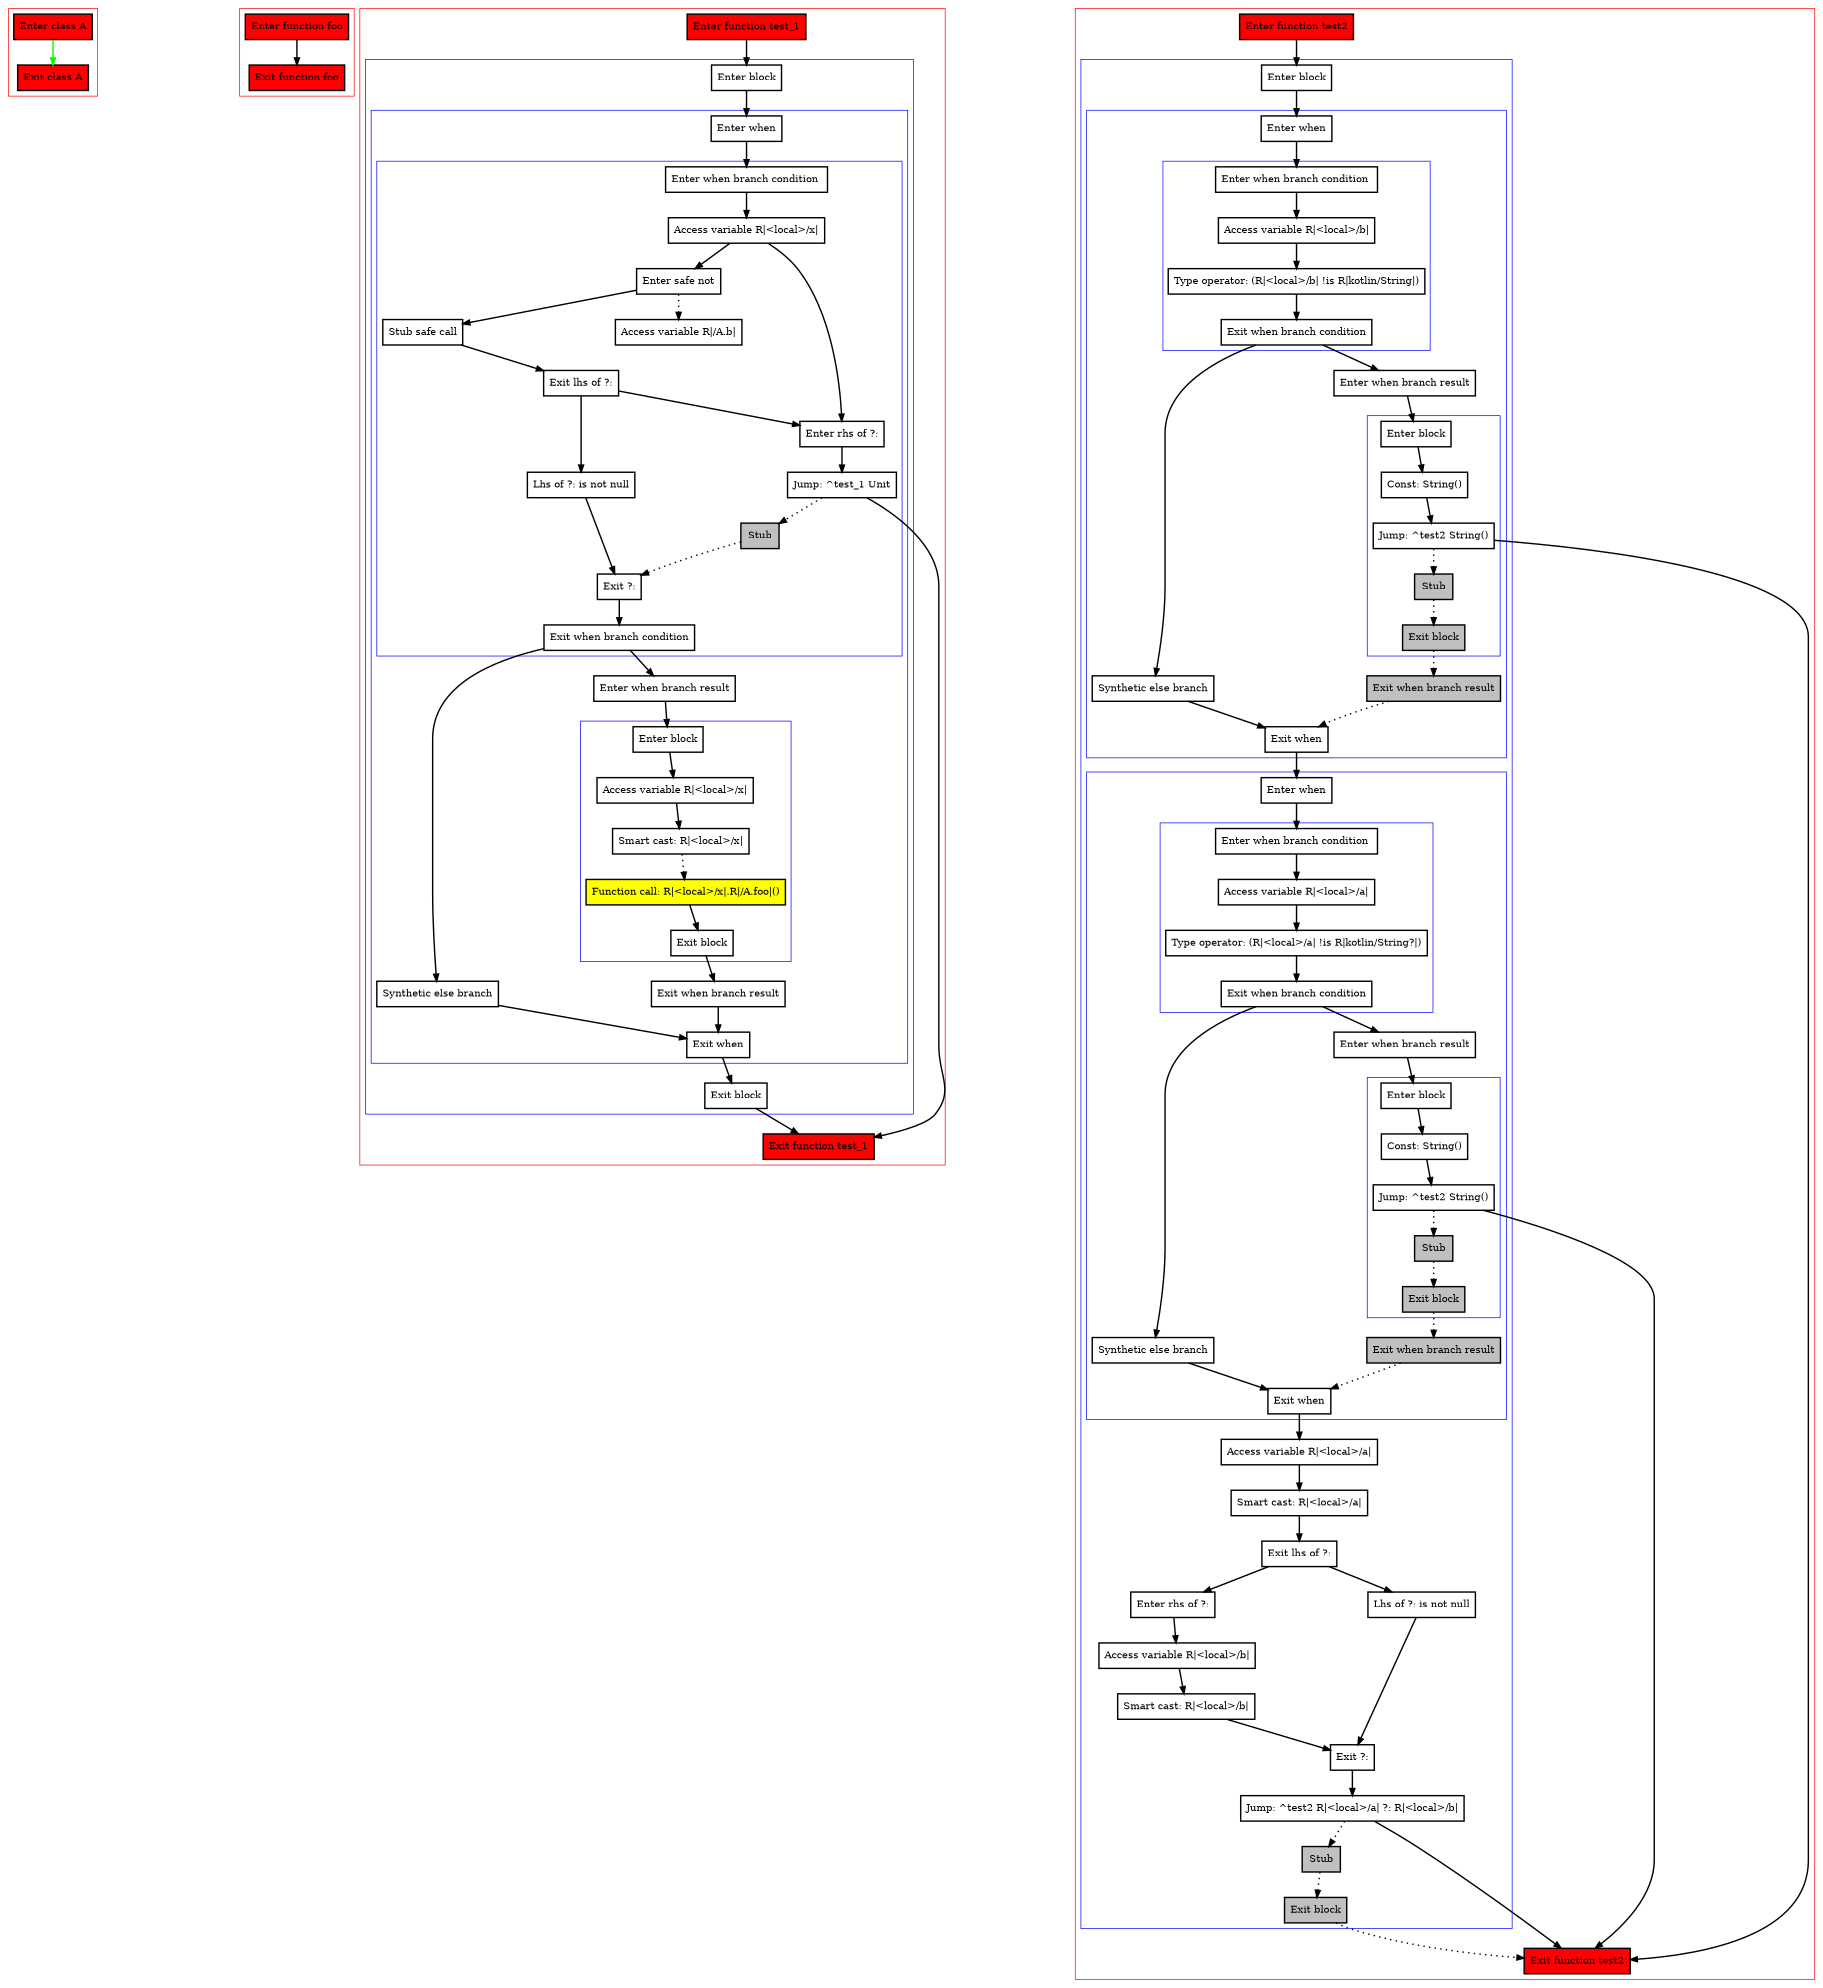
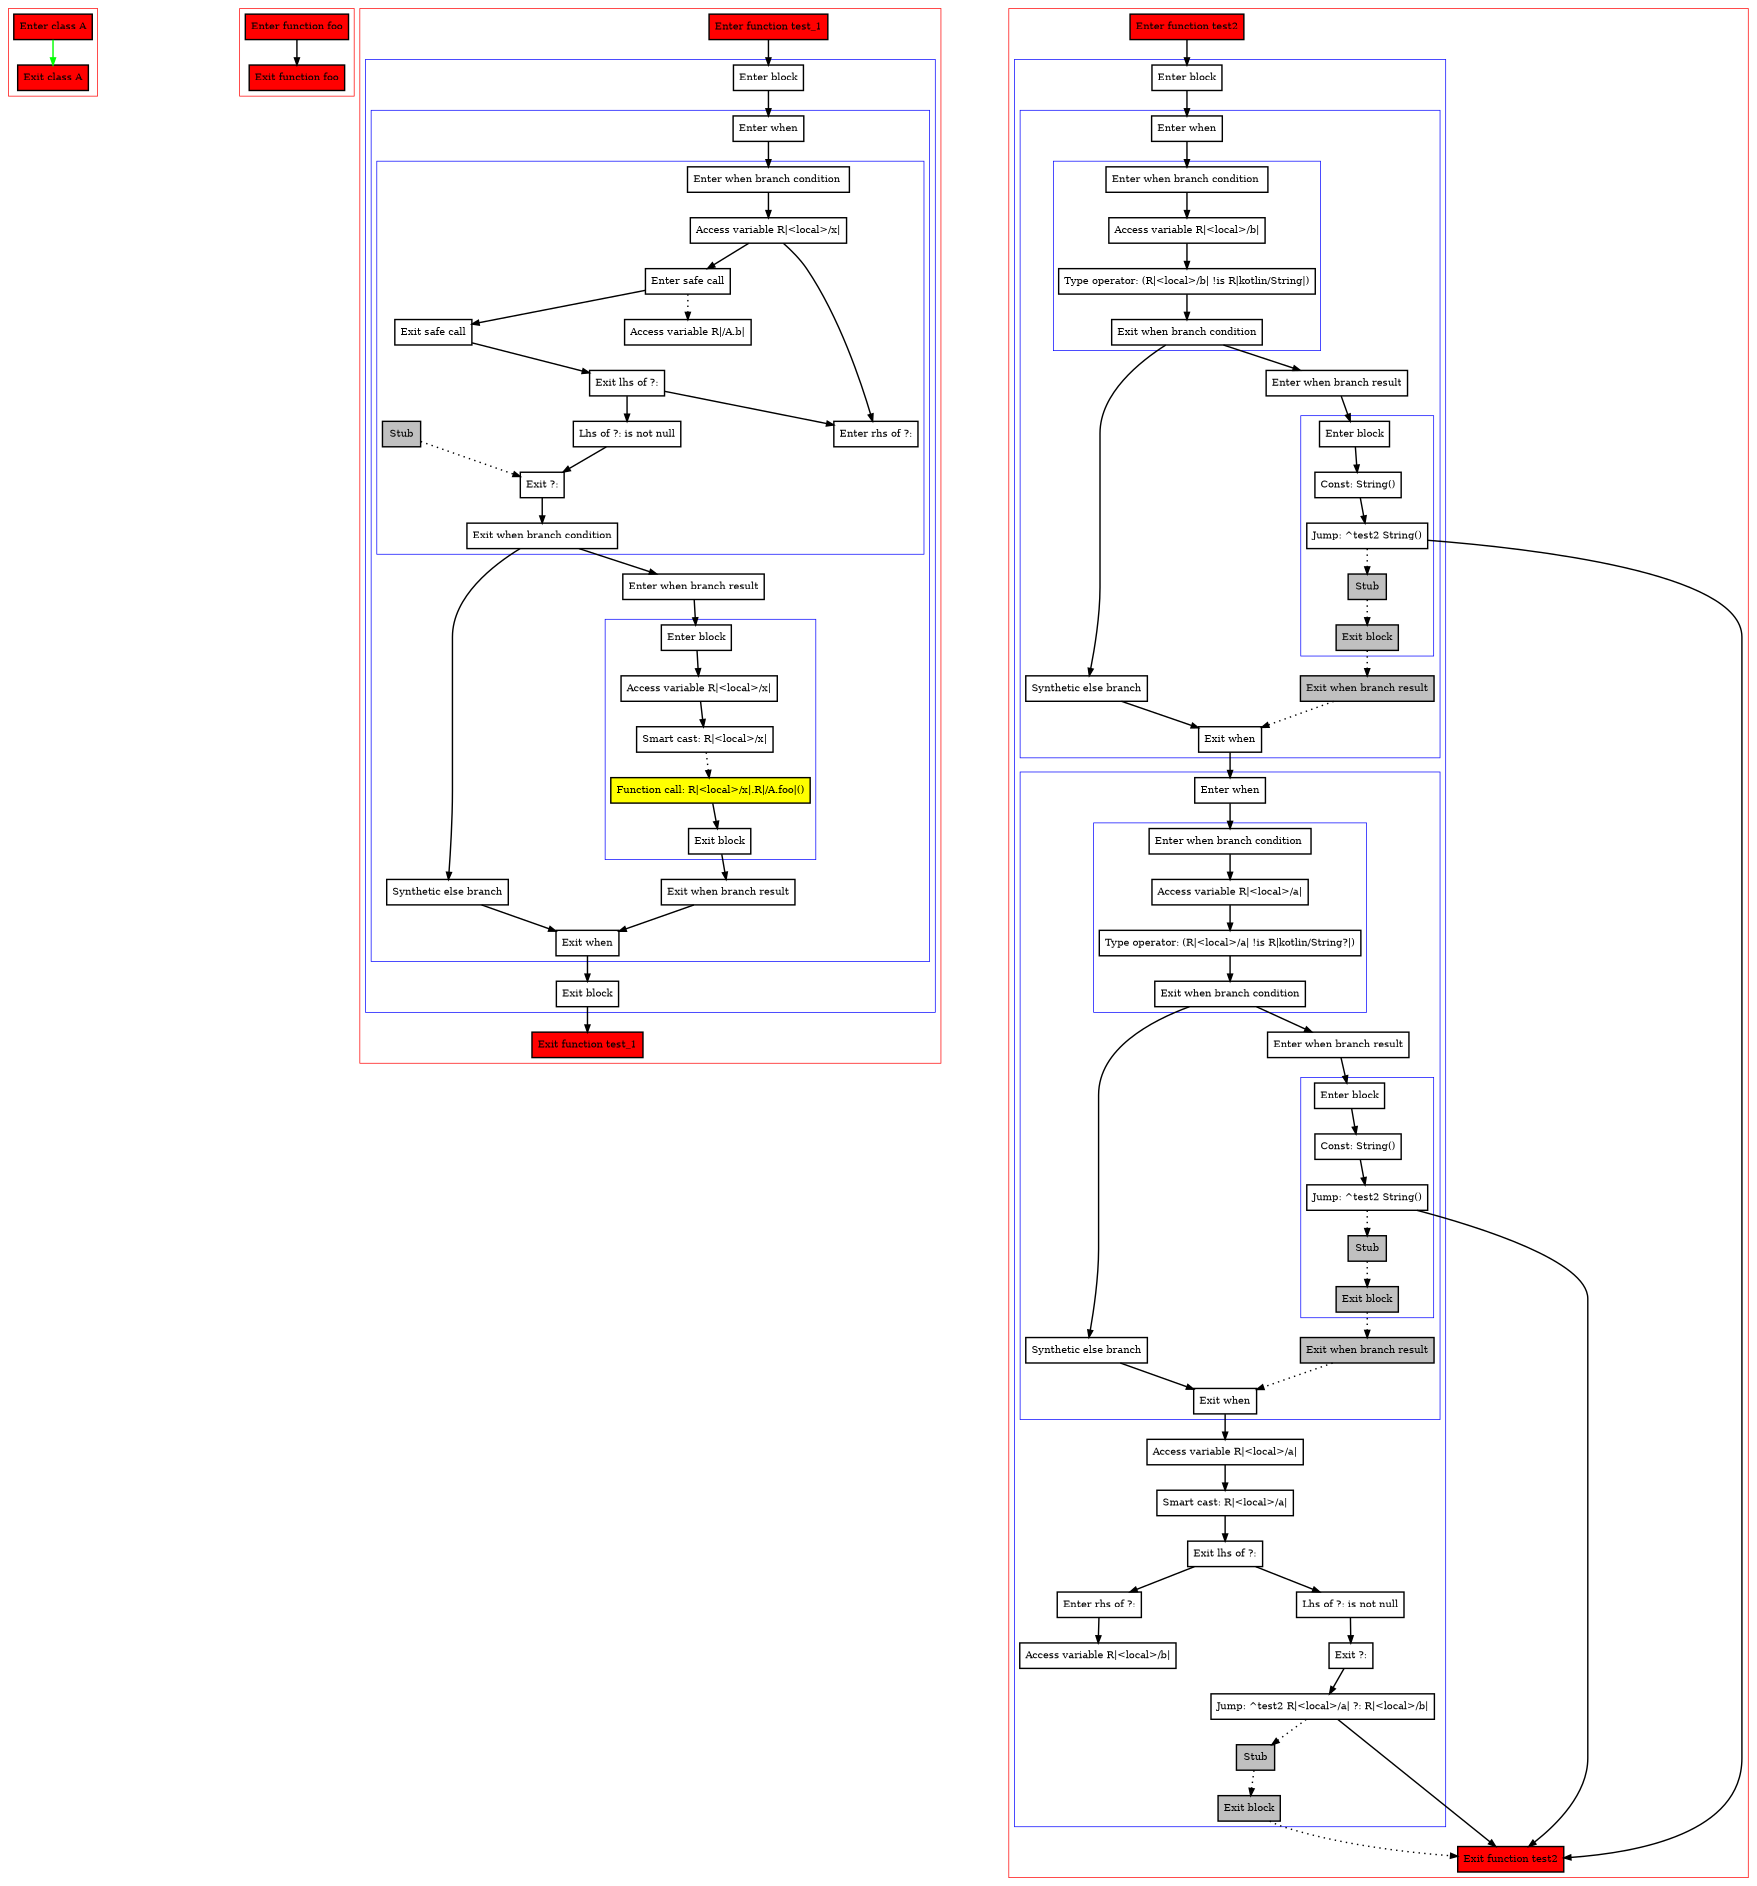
(679, 281) -> (688, 281)
(423, 332) -> (433, 332)
(842, 485) -> none
(1186, 1707) -> none
